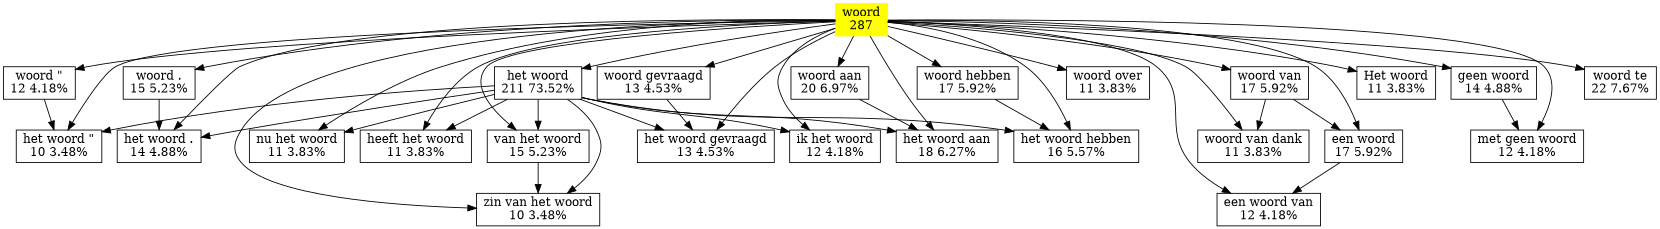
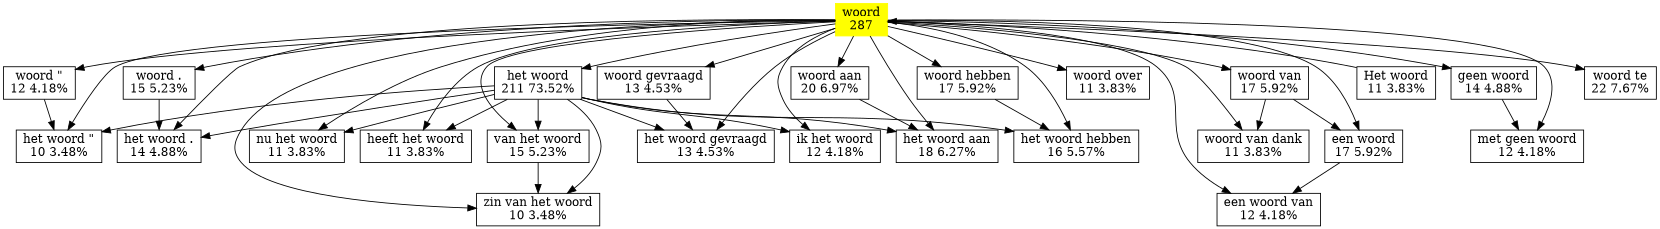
(1119, 37) -> (1139, 37)
